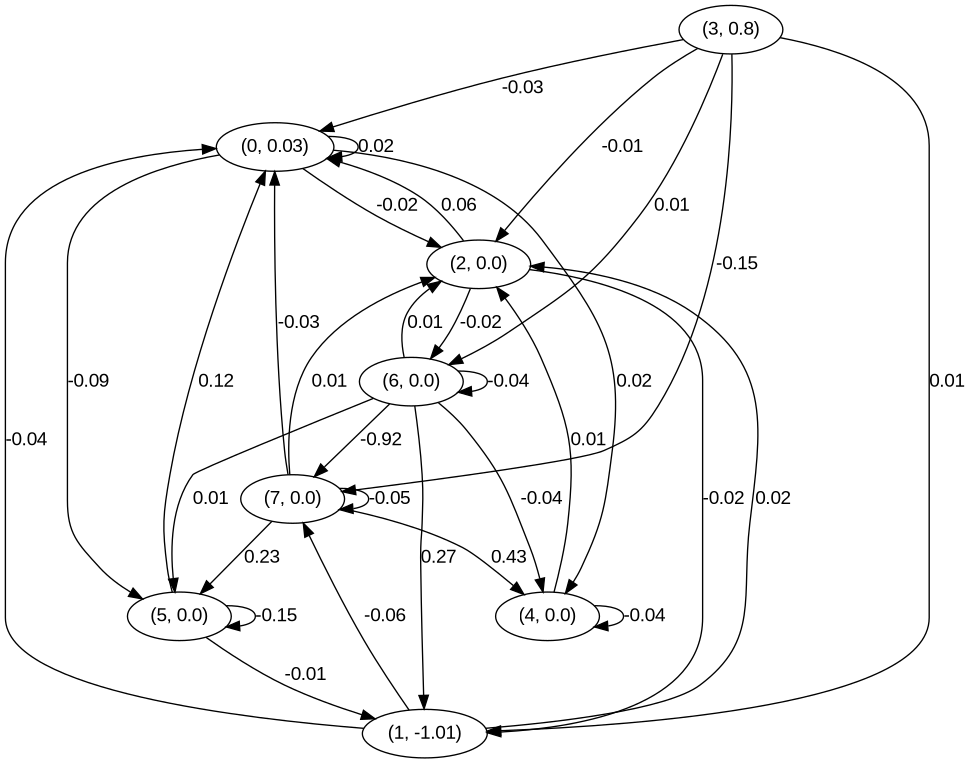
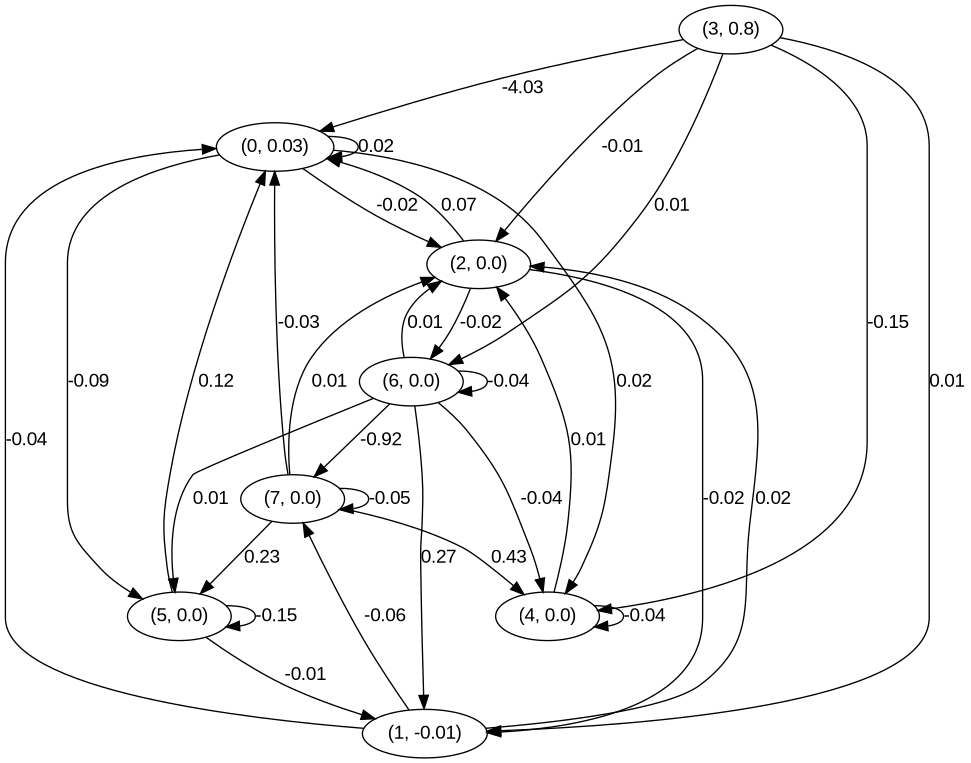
(523, 88) -> (523, 88)
(459, 206) -> (459, 206)
(667, 388) -> (867, 386)
(425, 734) -> (425, 734)
